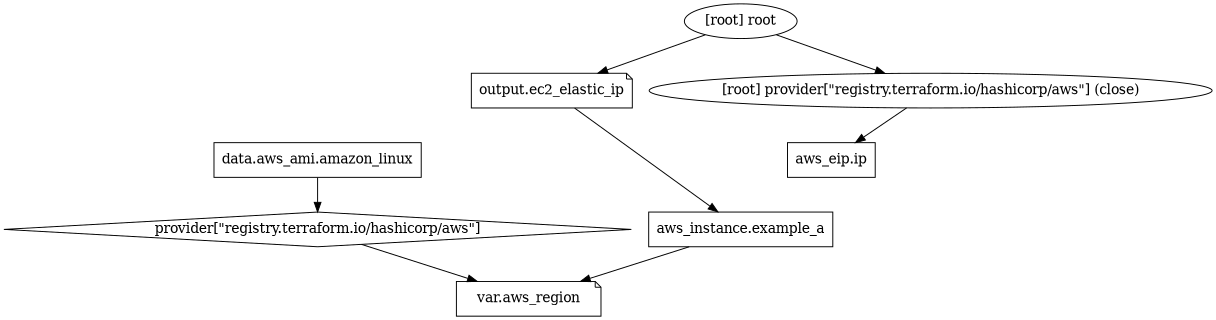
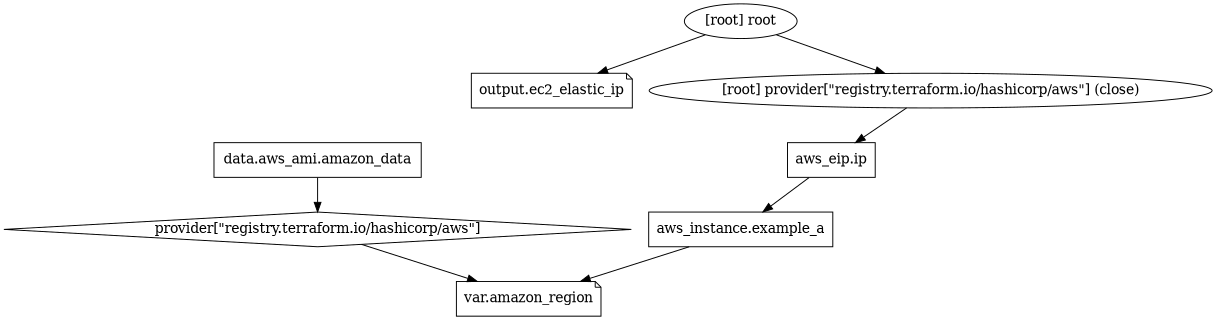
(642, 157) -> (790, 192)
(318, 160) -> (318, 160)
(529, 299) -> (529, 299)
